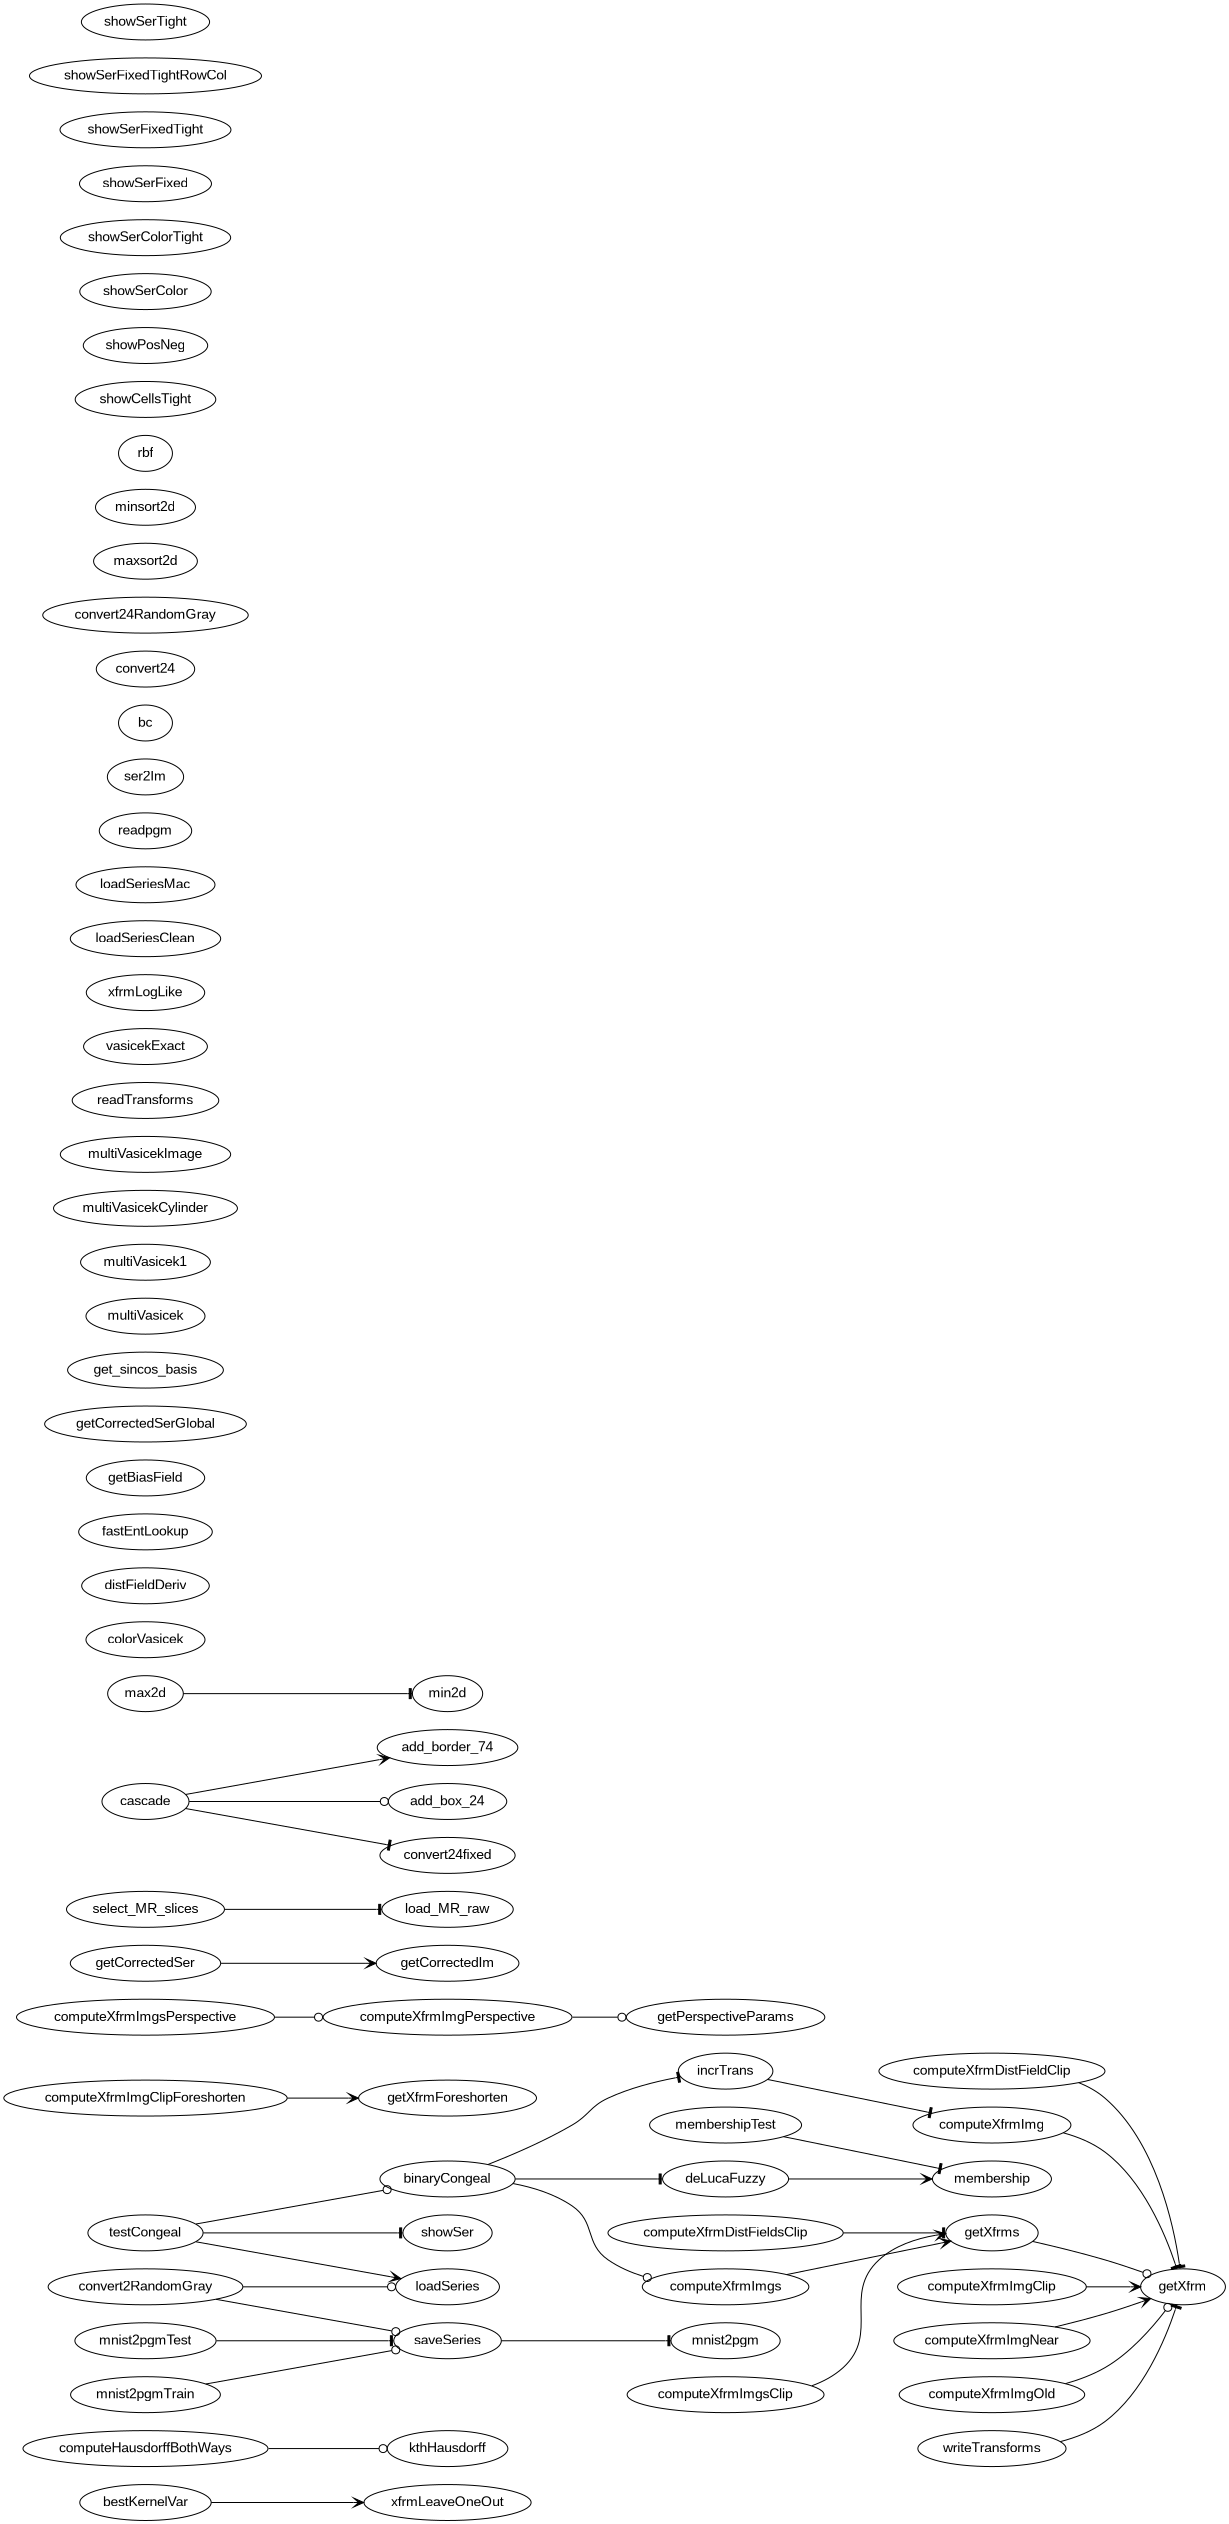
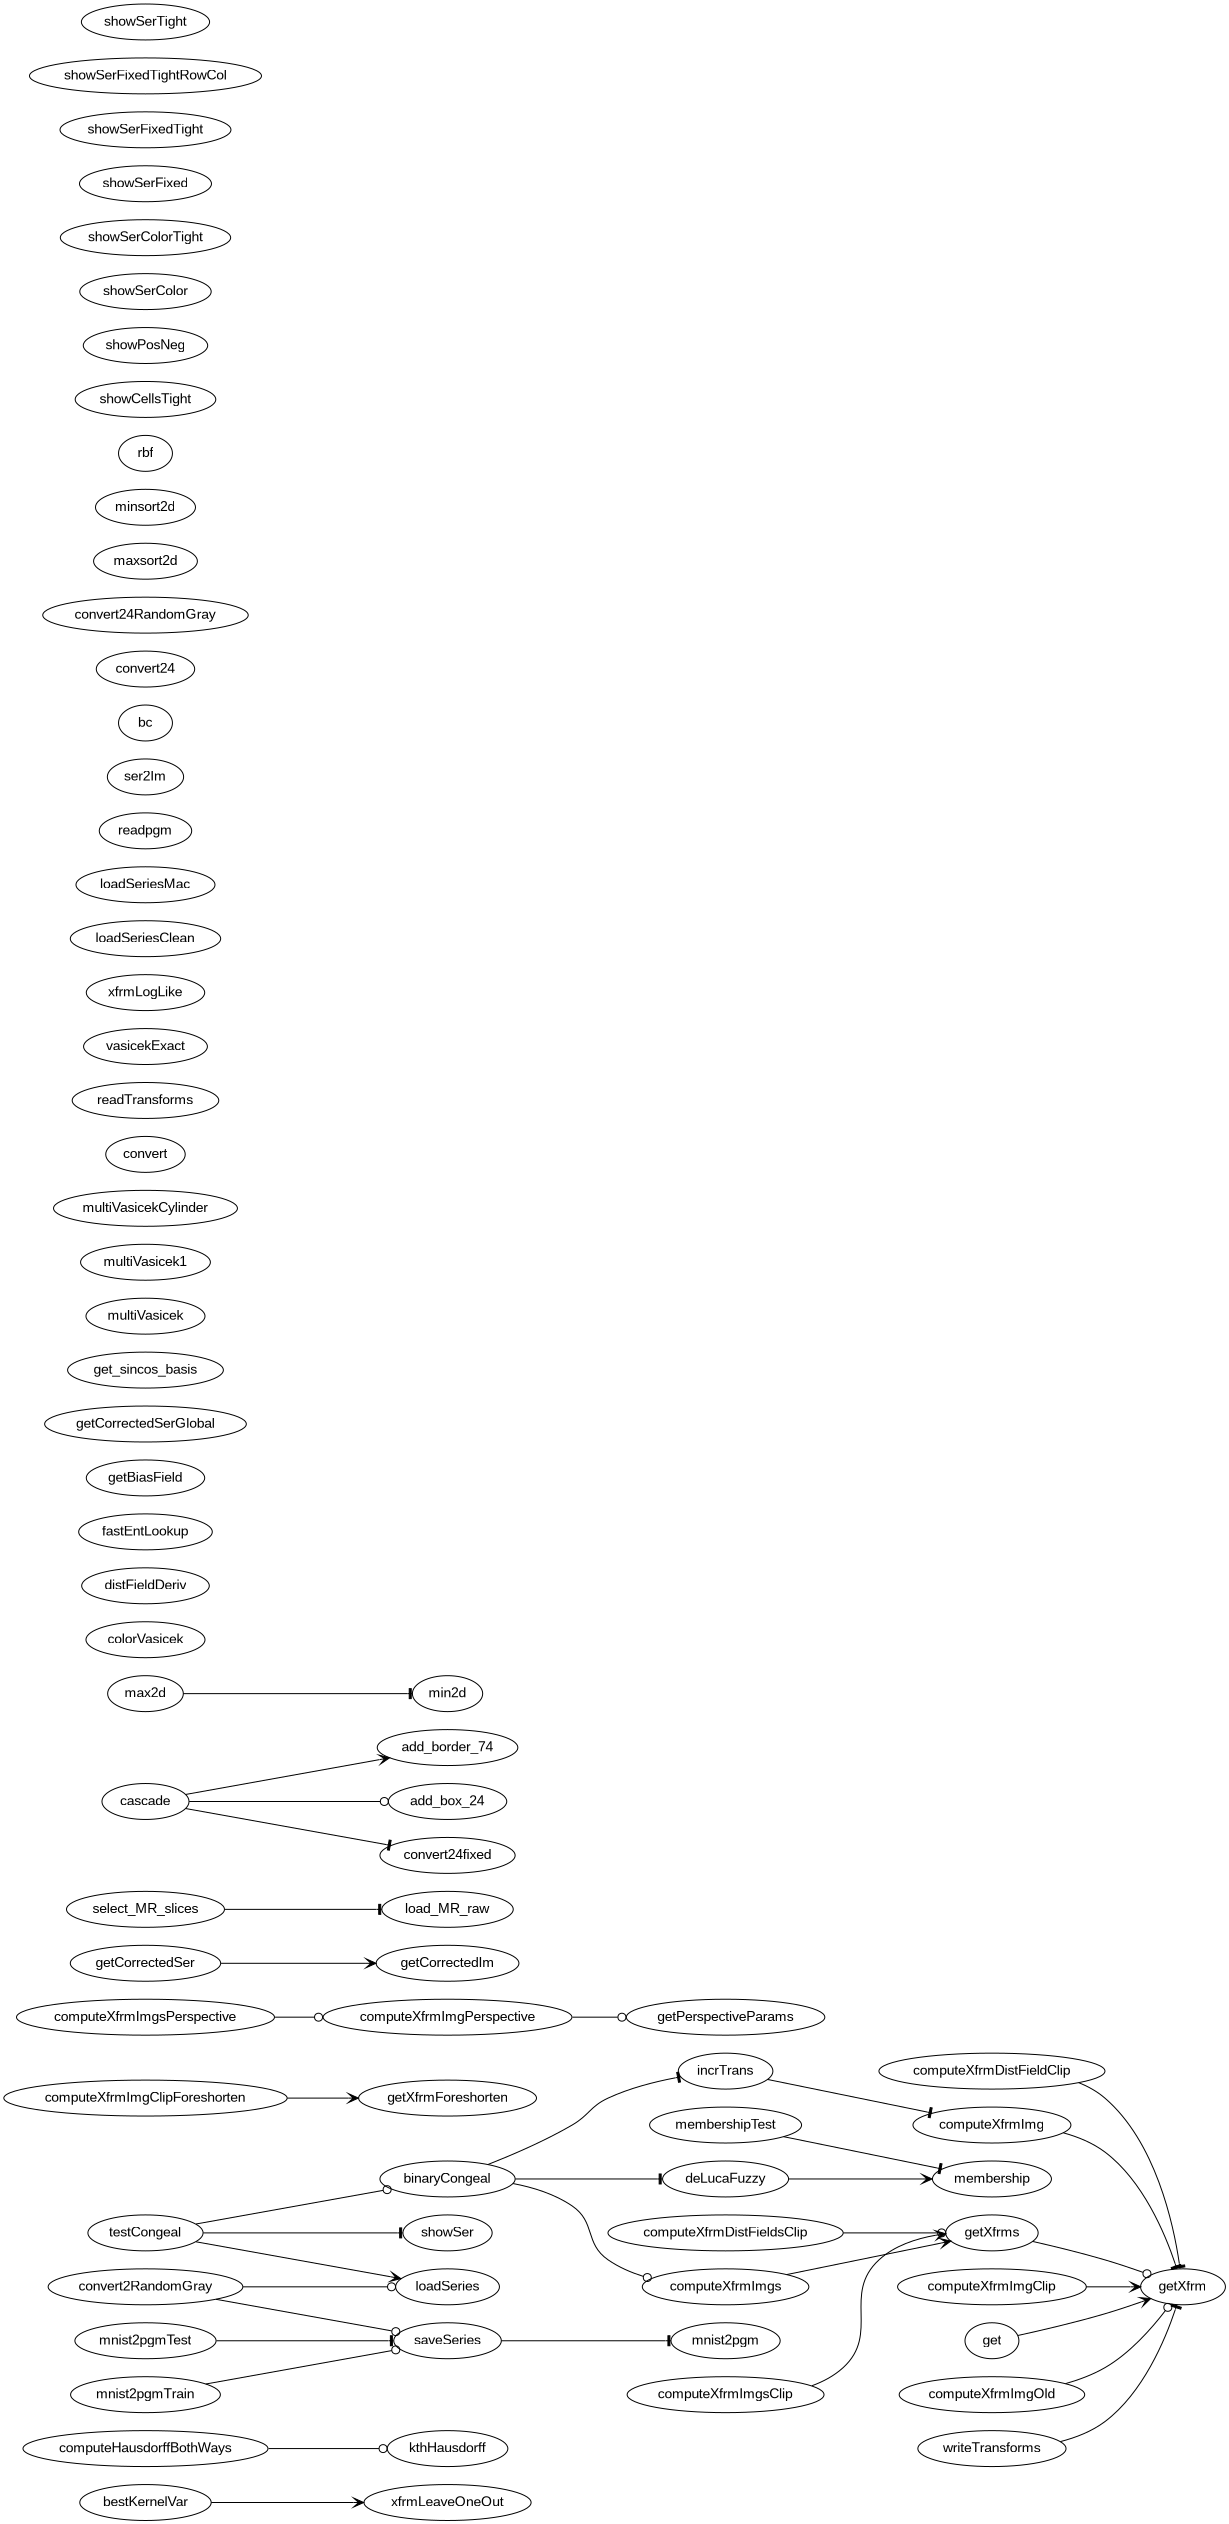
(145, 1154) -> (145, 1154)
(892, 2233) -> (890, 2233)
(992, 2341) -> (992, 2341)
